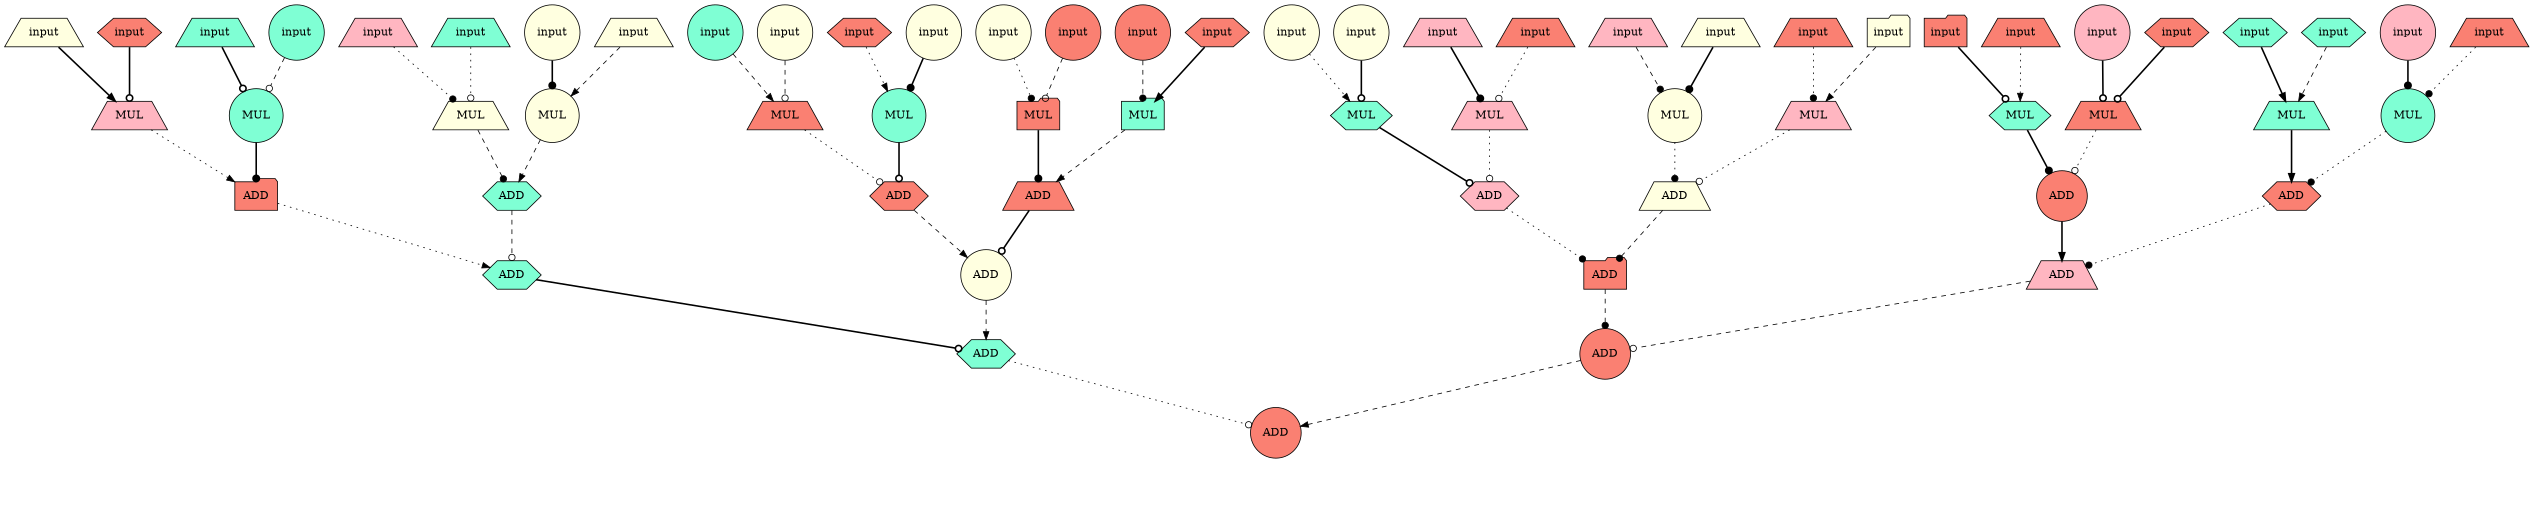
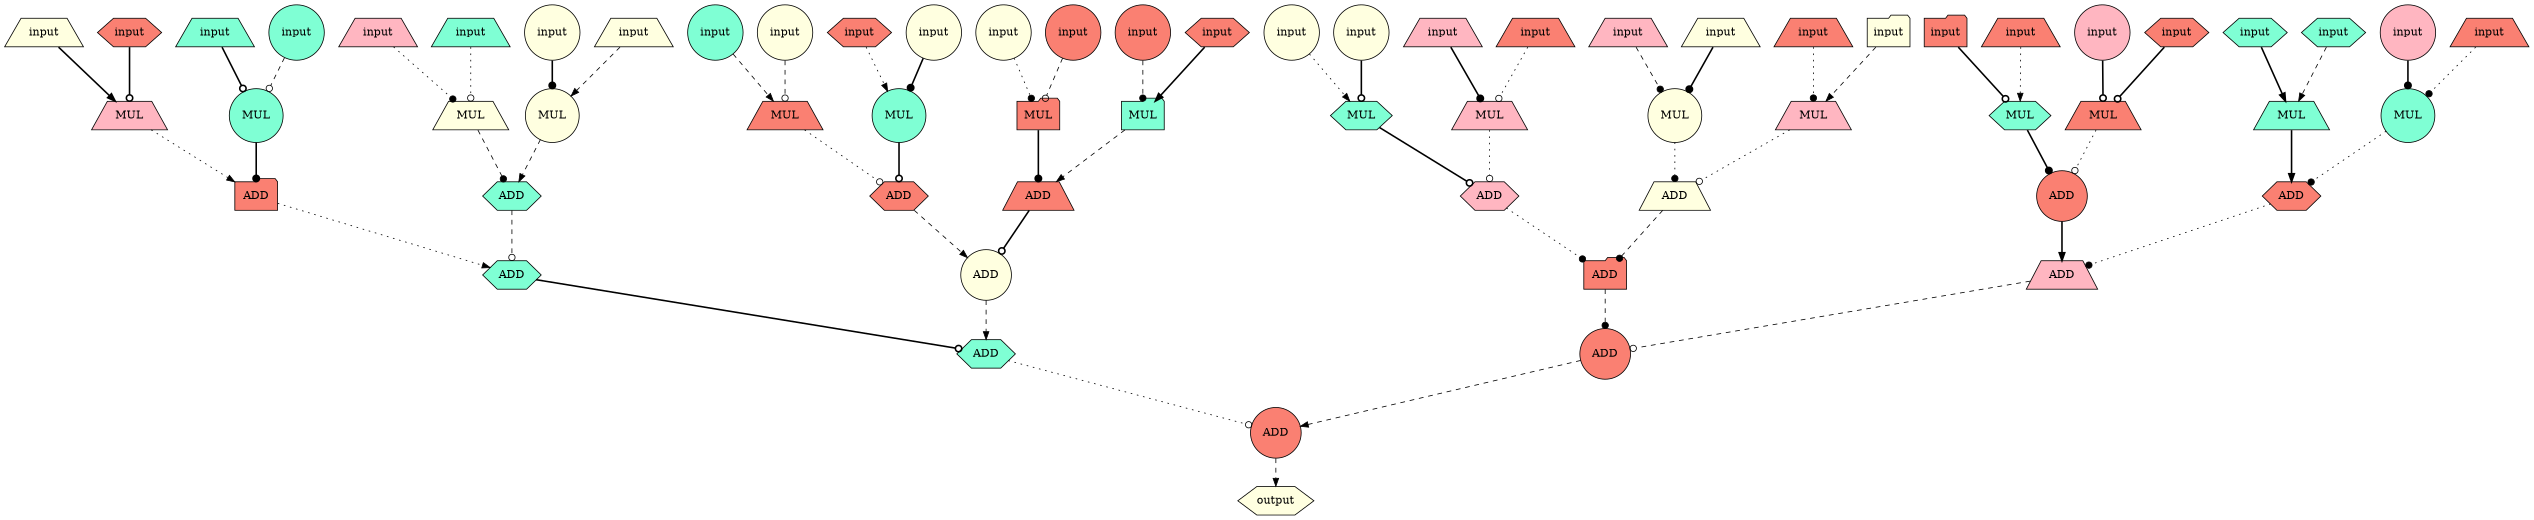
none -> (1276, 501)
